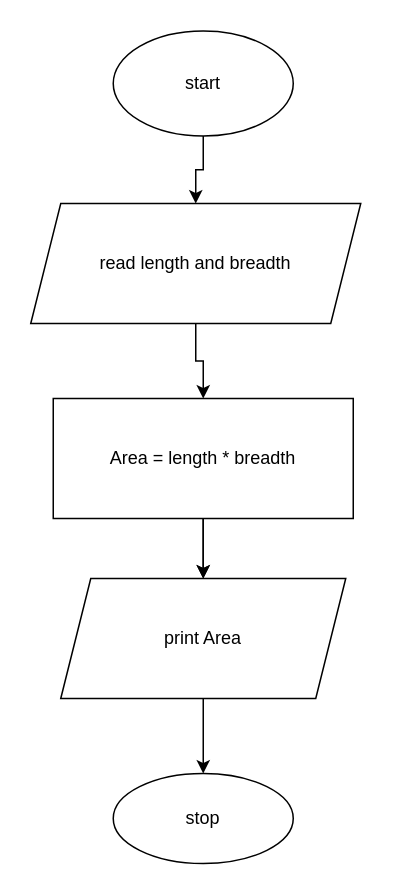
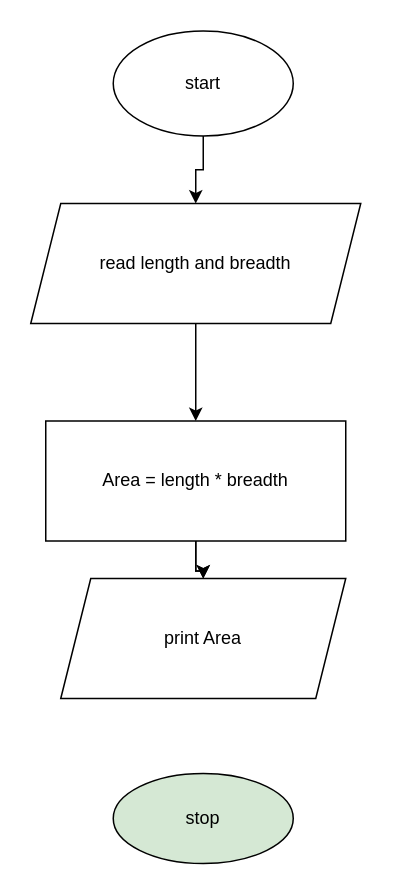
(203, 458) -> (196, 481)
(203, 730) -> none
(203, 818) -> (203, 818)
